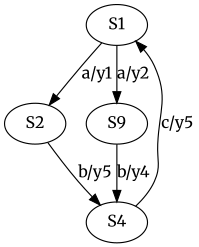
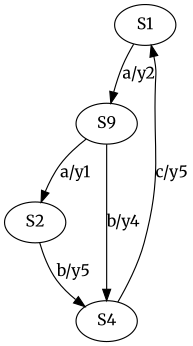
(79, 69) -> (62, 162)
